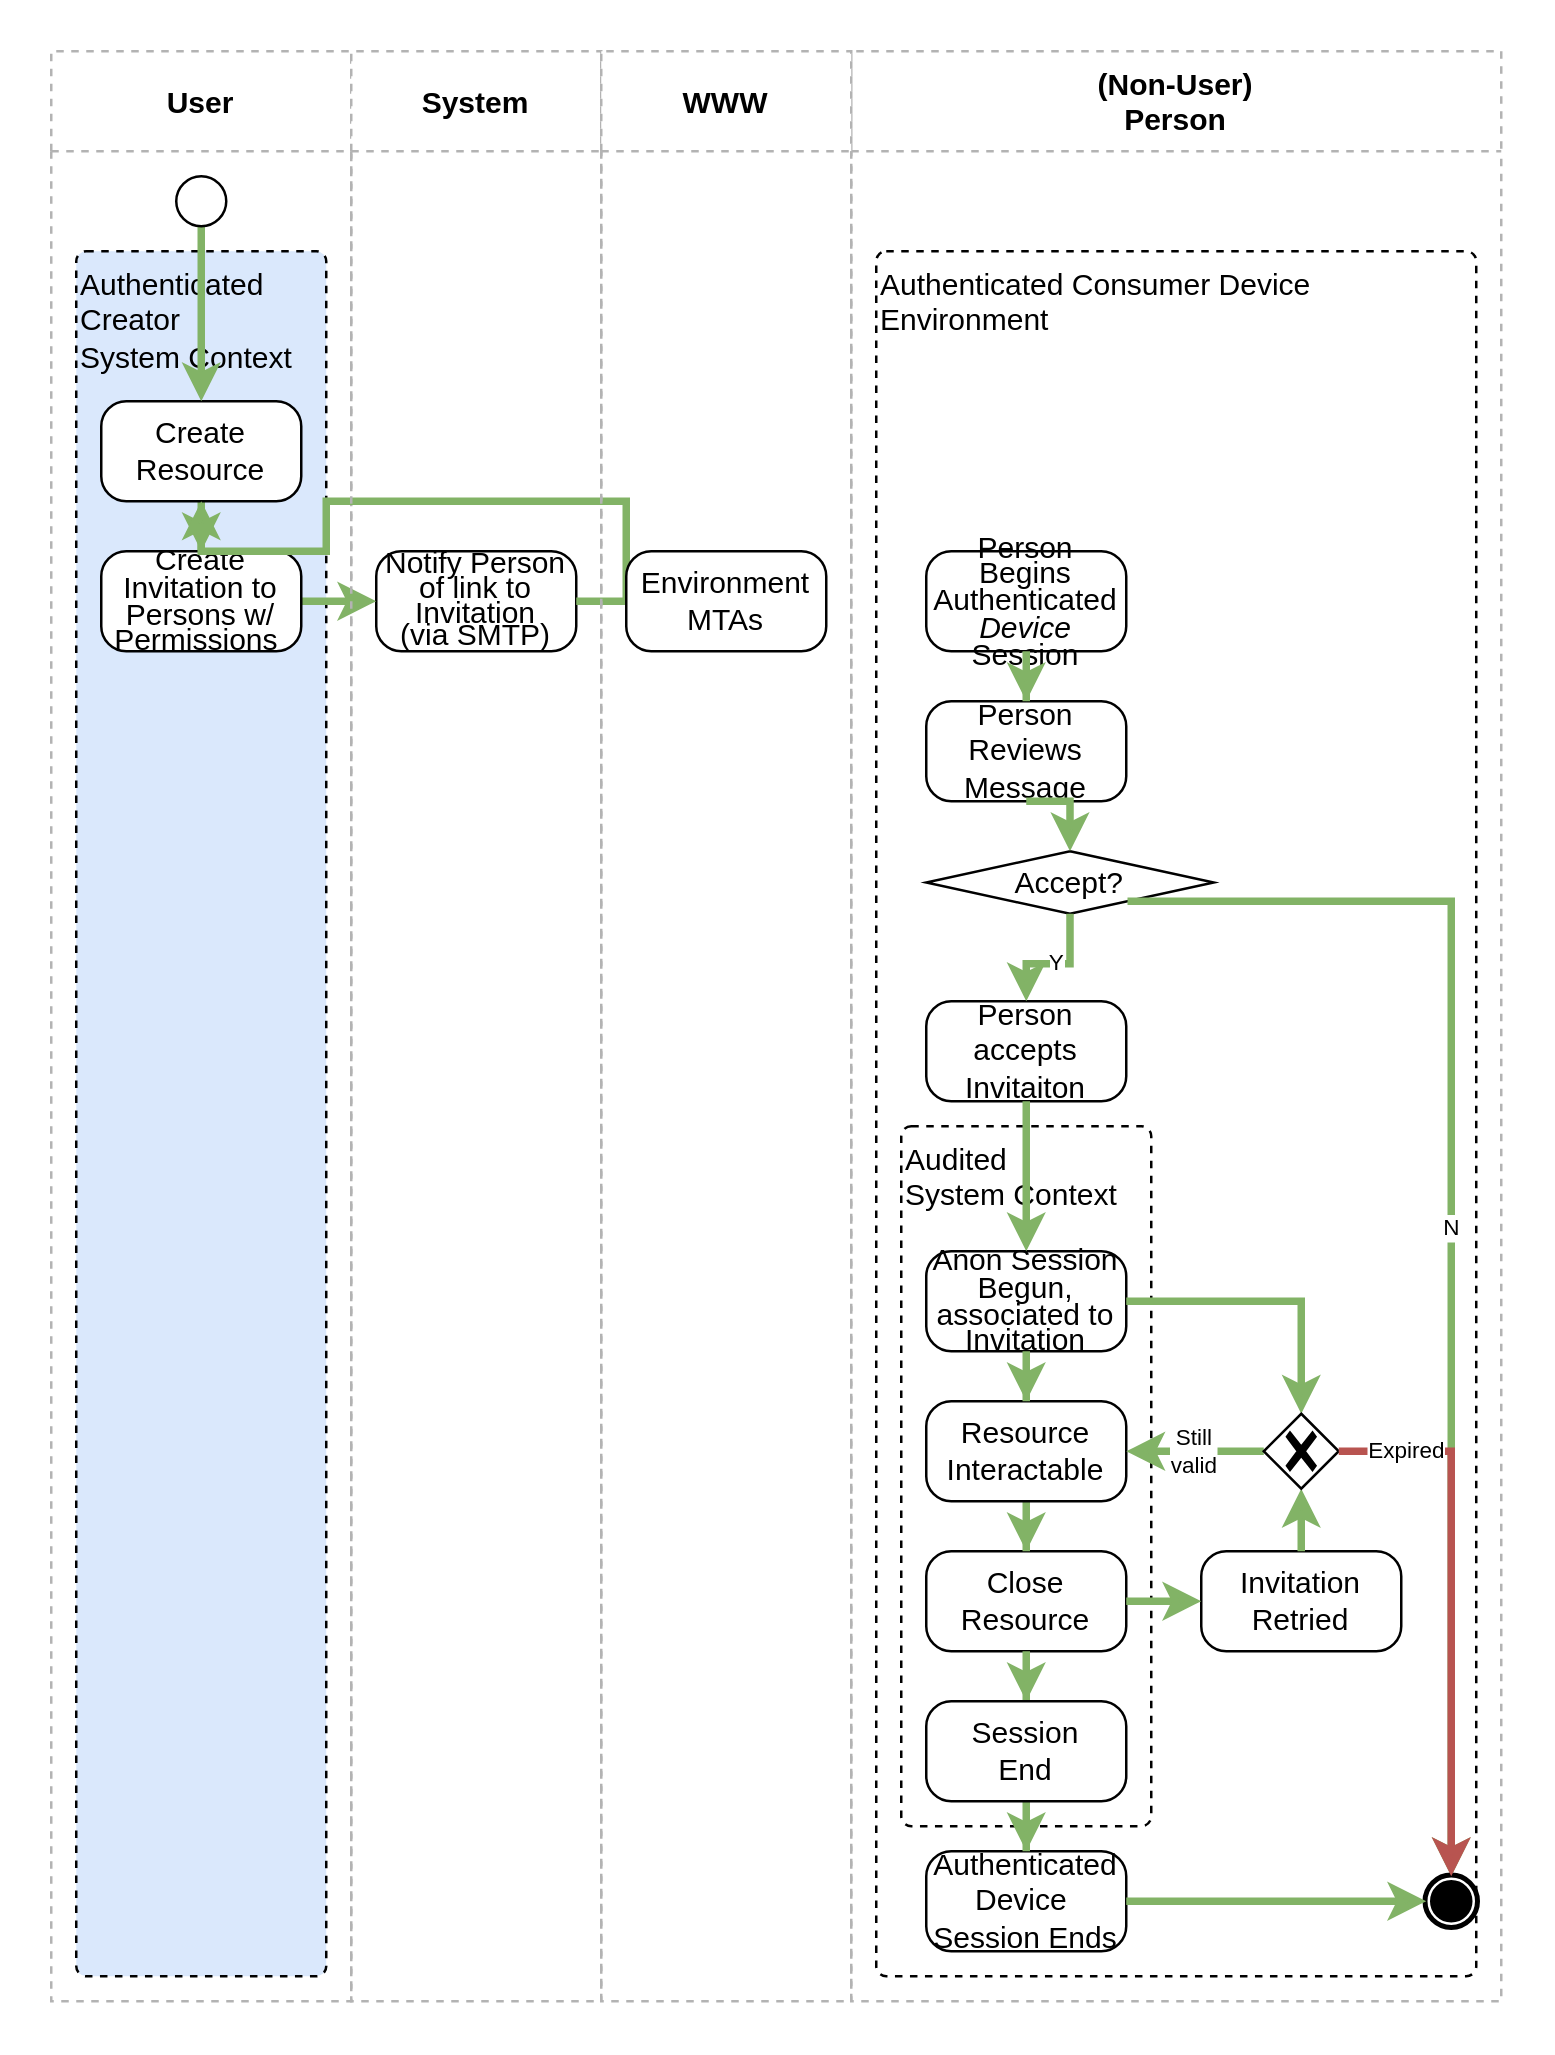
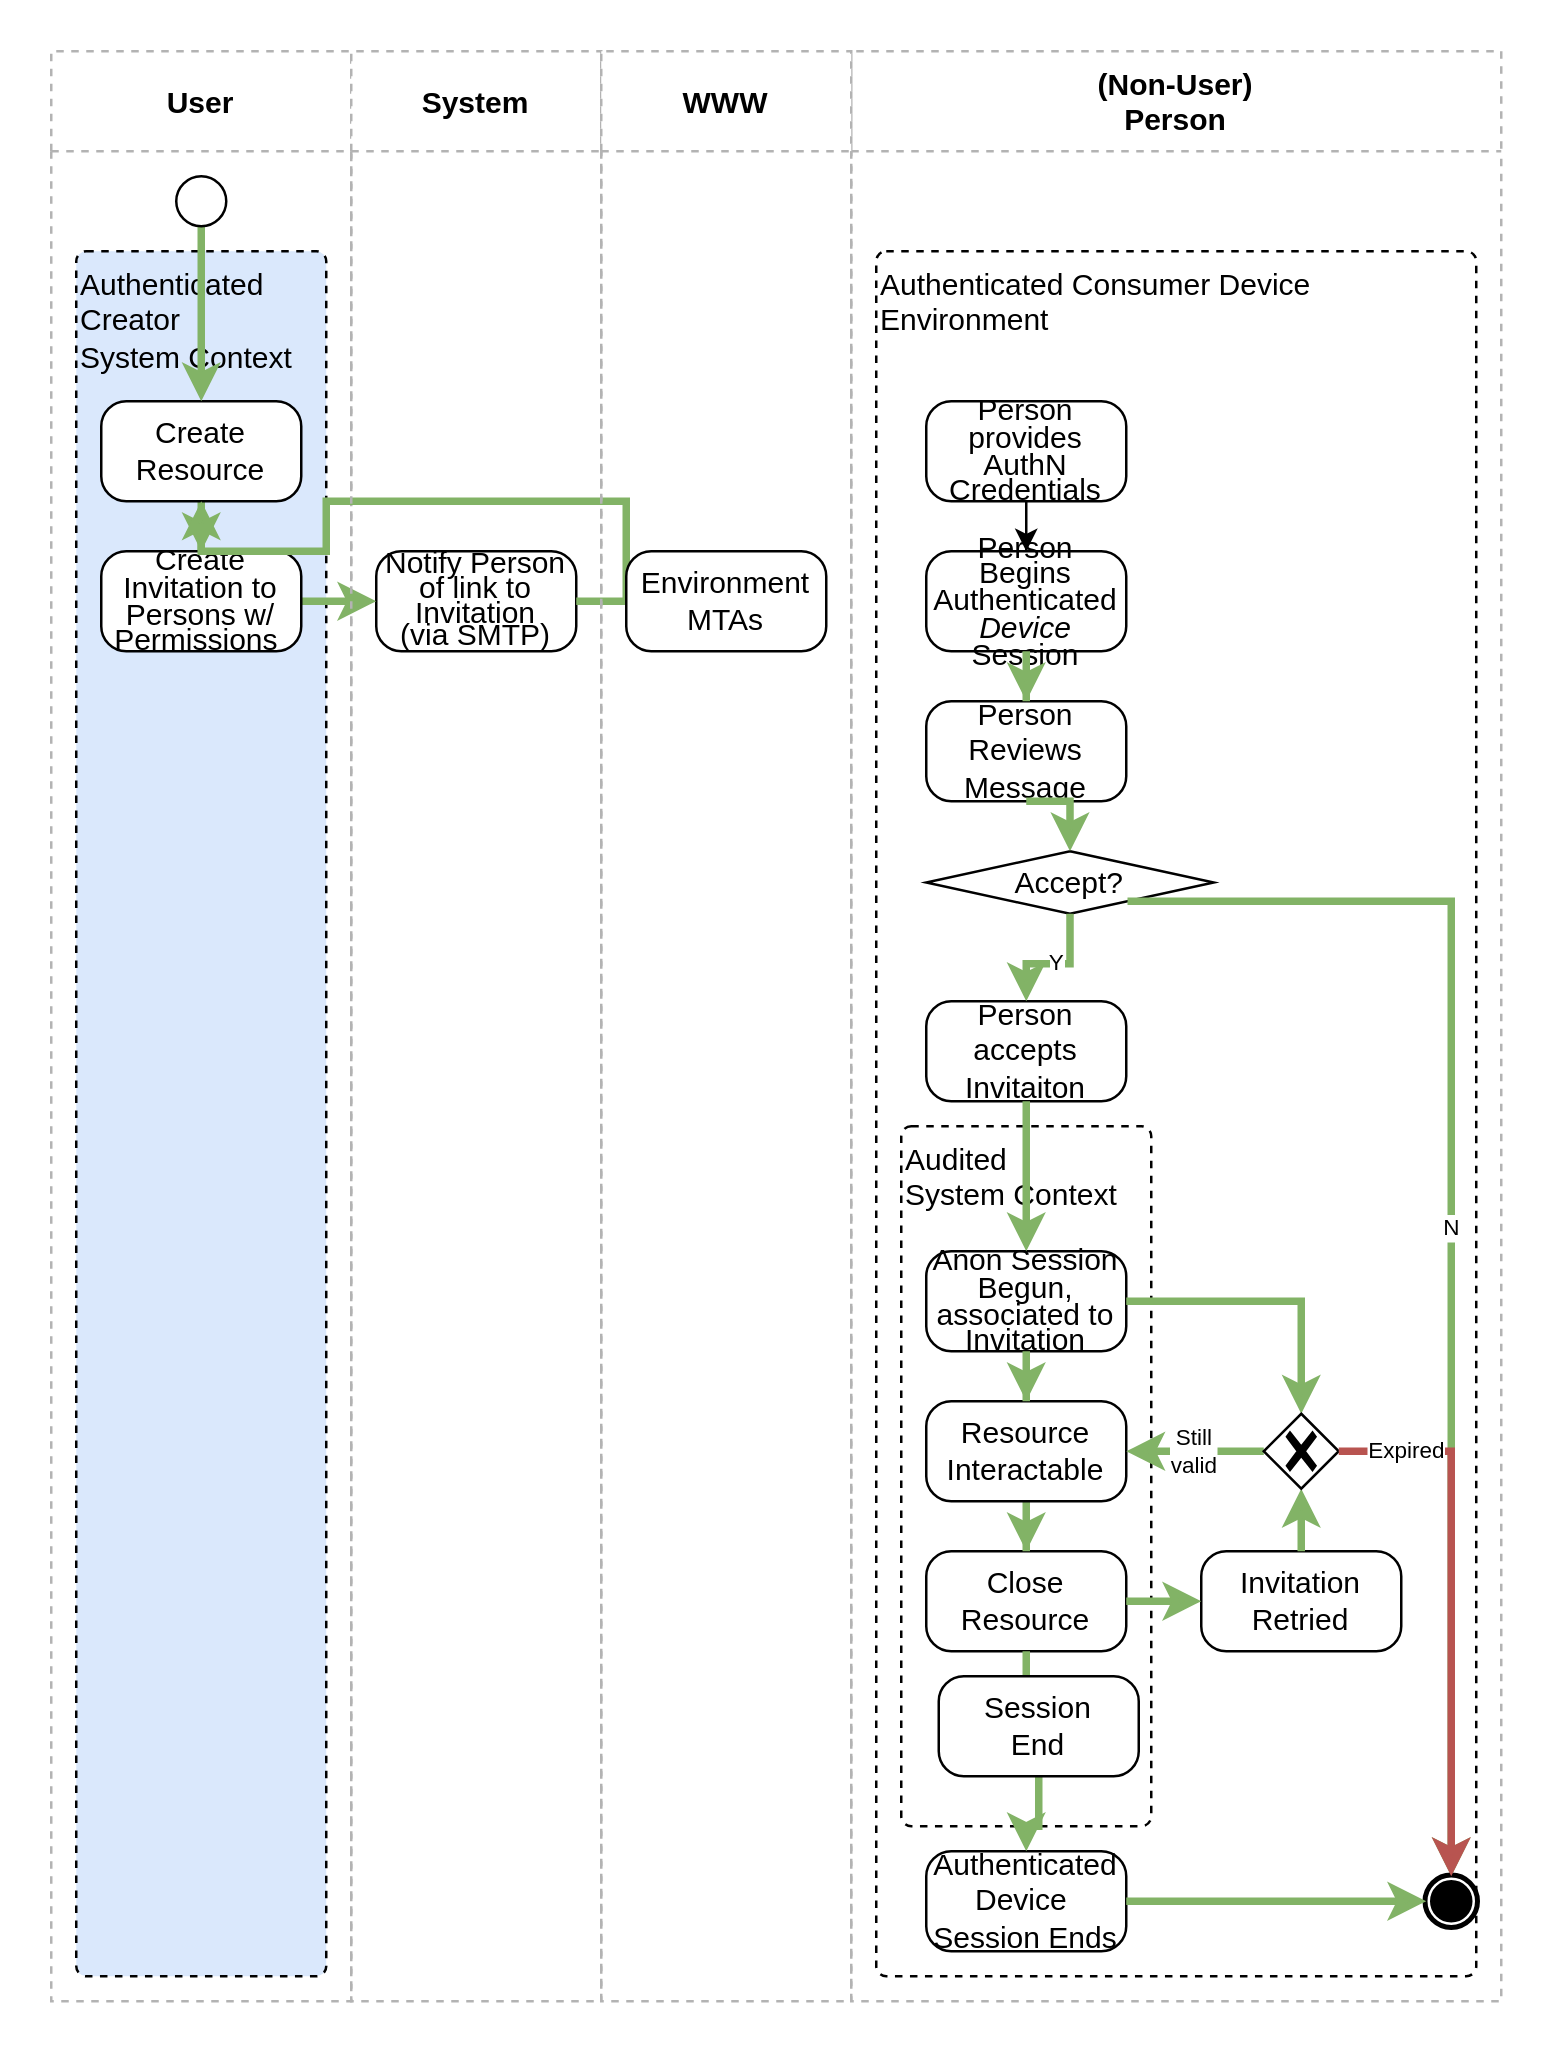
none -> (1026, 451)
none -> (1026, 534)
(1026, 1751) -> (1039, 1726)
